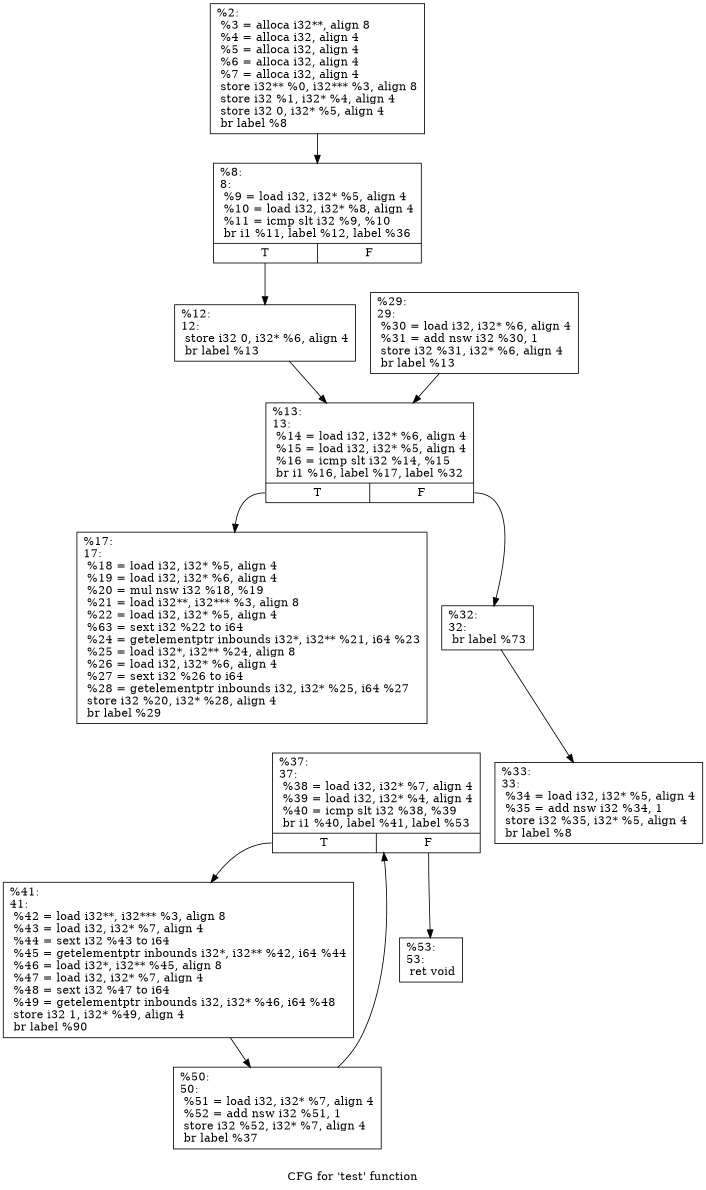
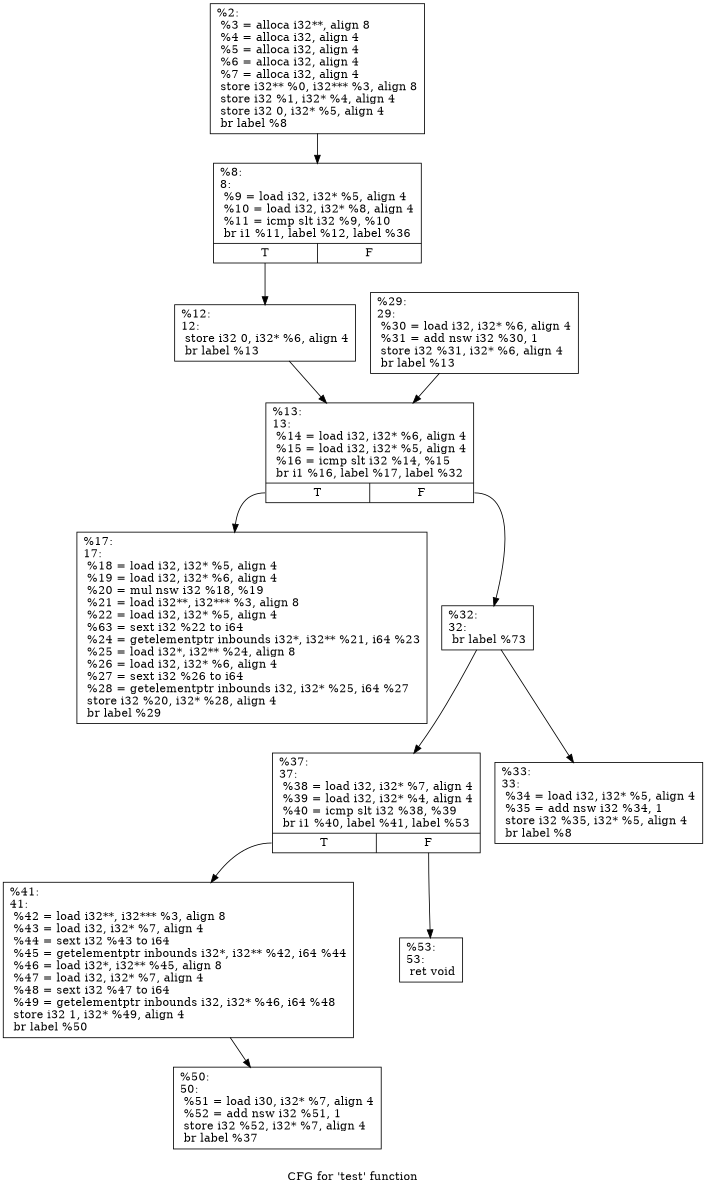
(382, 970) -> (449, 699)
(49, 1027) -> (49, 1027)
(277, 1102) -> (277, 1102)
